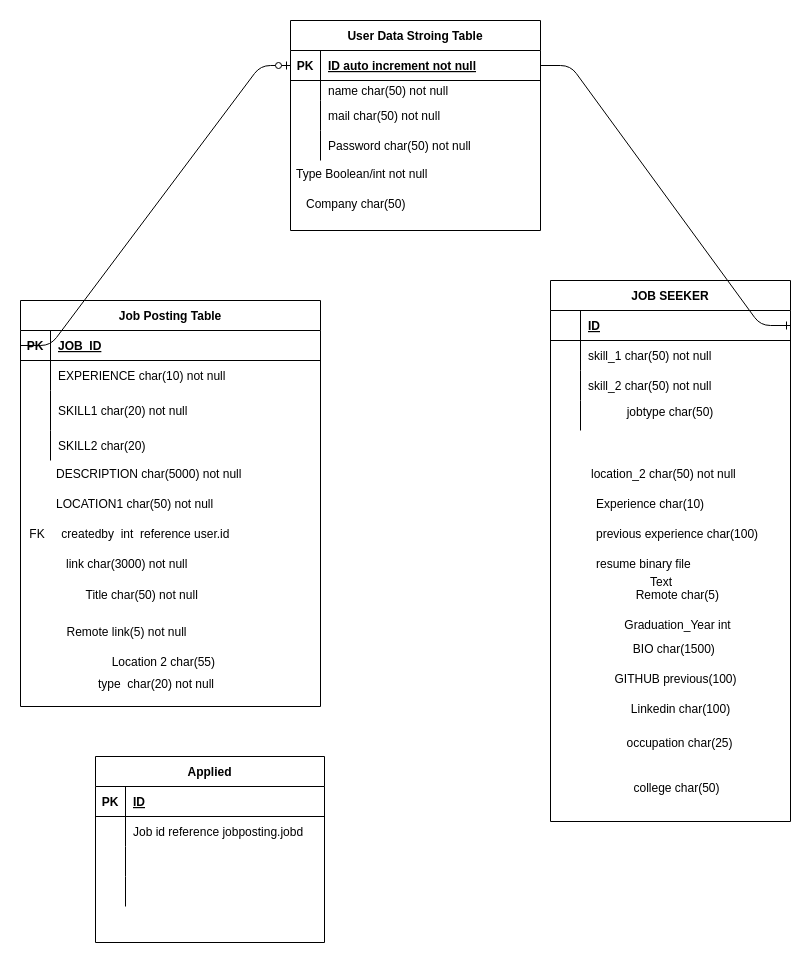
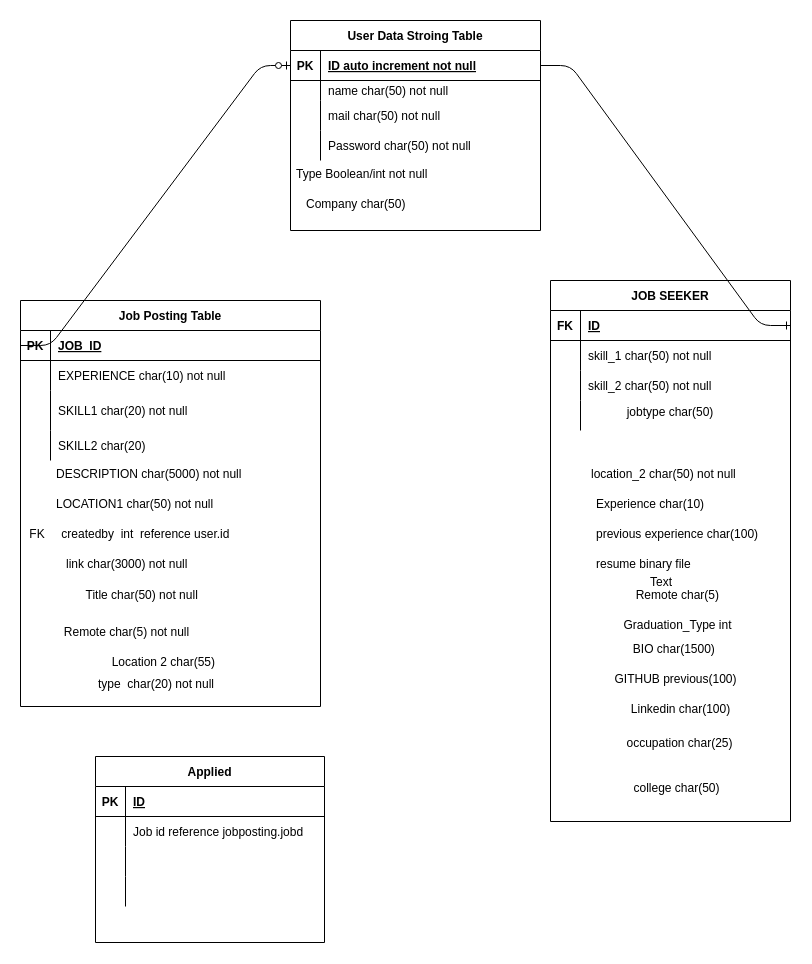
none -> (566, 326)
(678, 626) -> (678, 626)
(127, 633) -> (127, 633)
